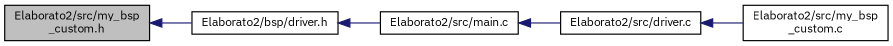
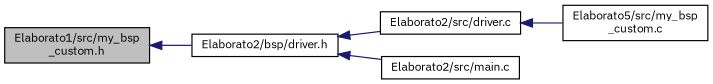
(77, 23) -> (77, 45)
(545, 23) -> (365, 33)
(816, 23) -> (635, 23)
